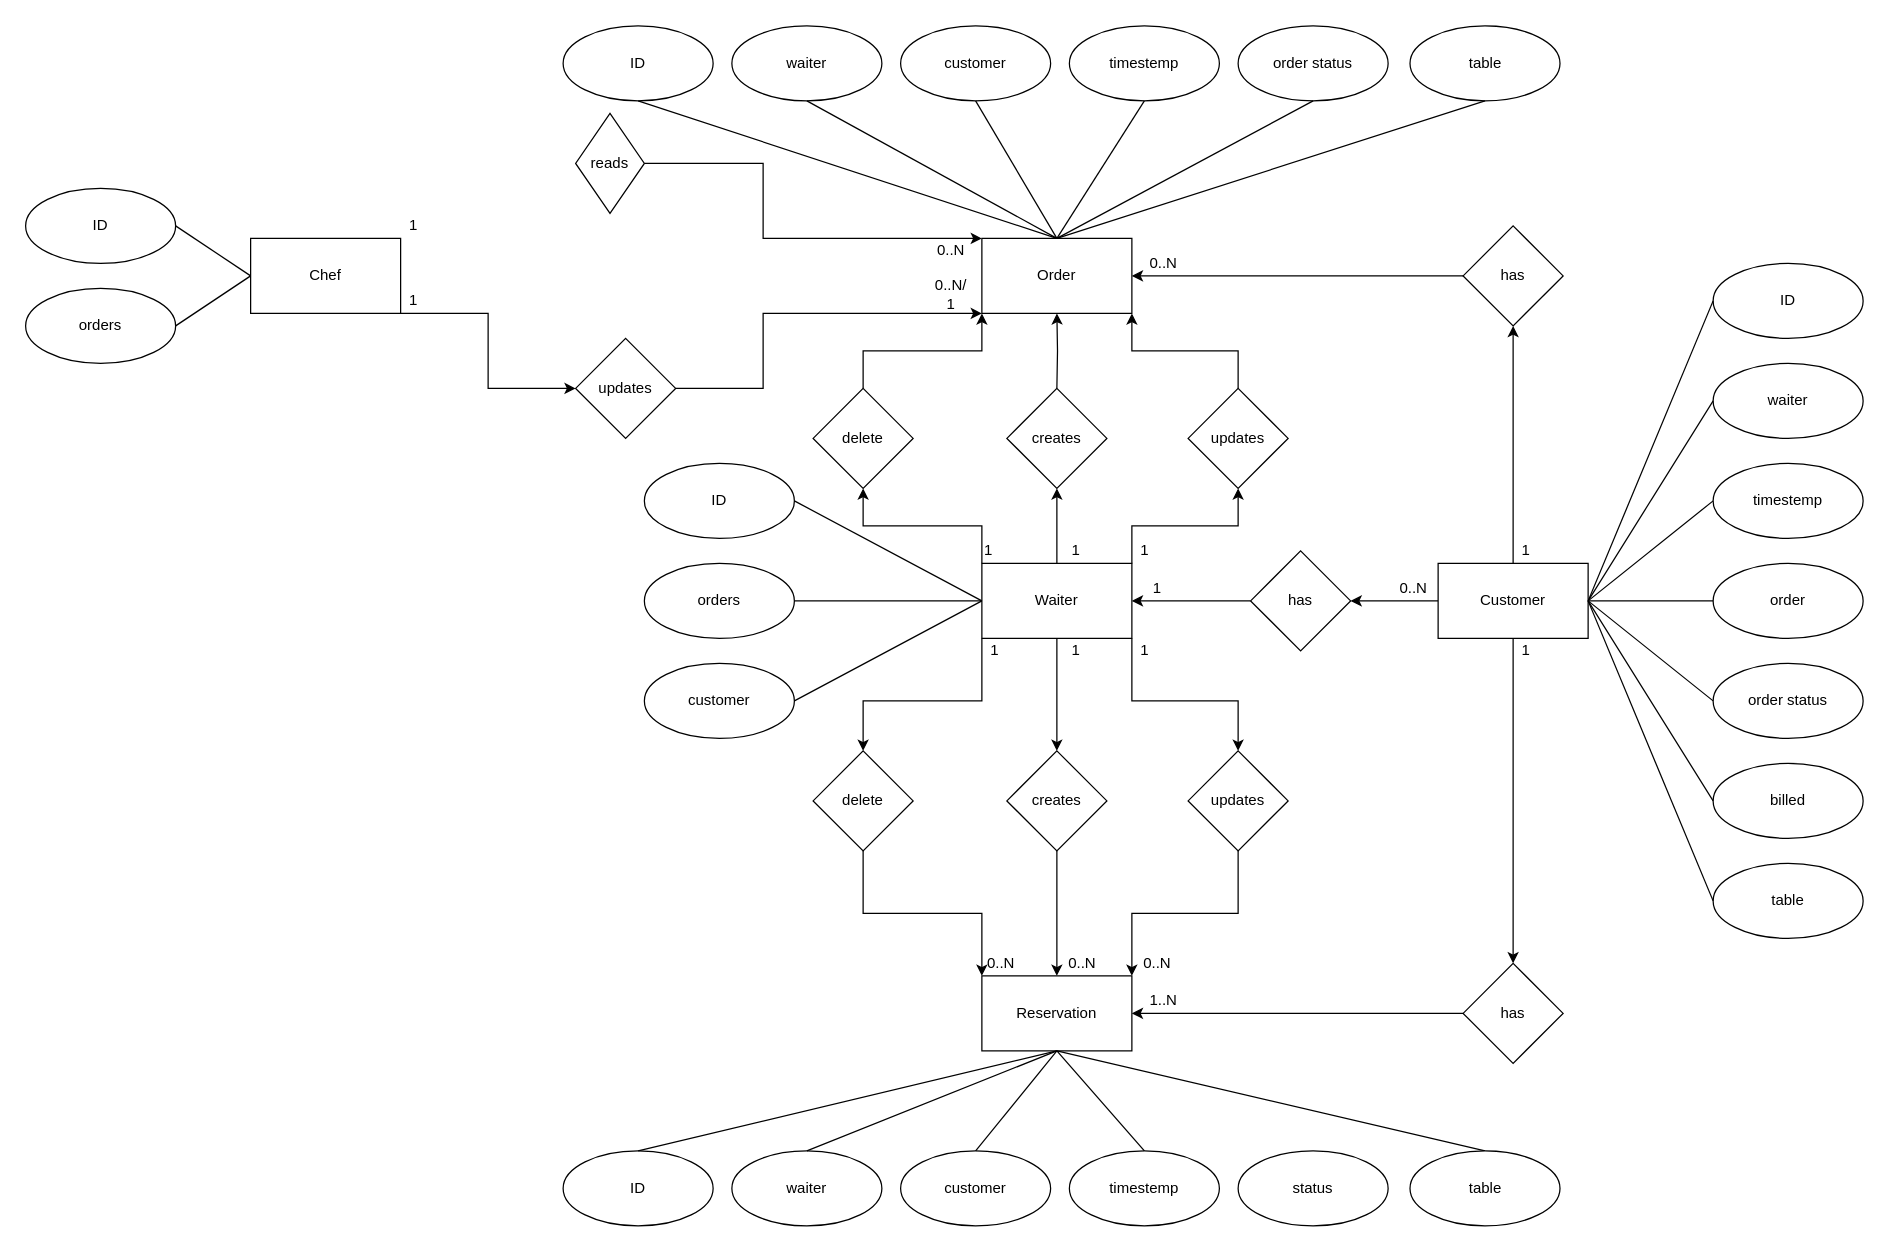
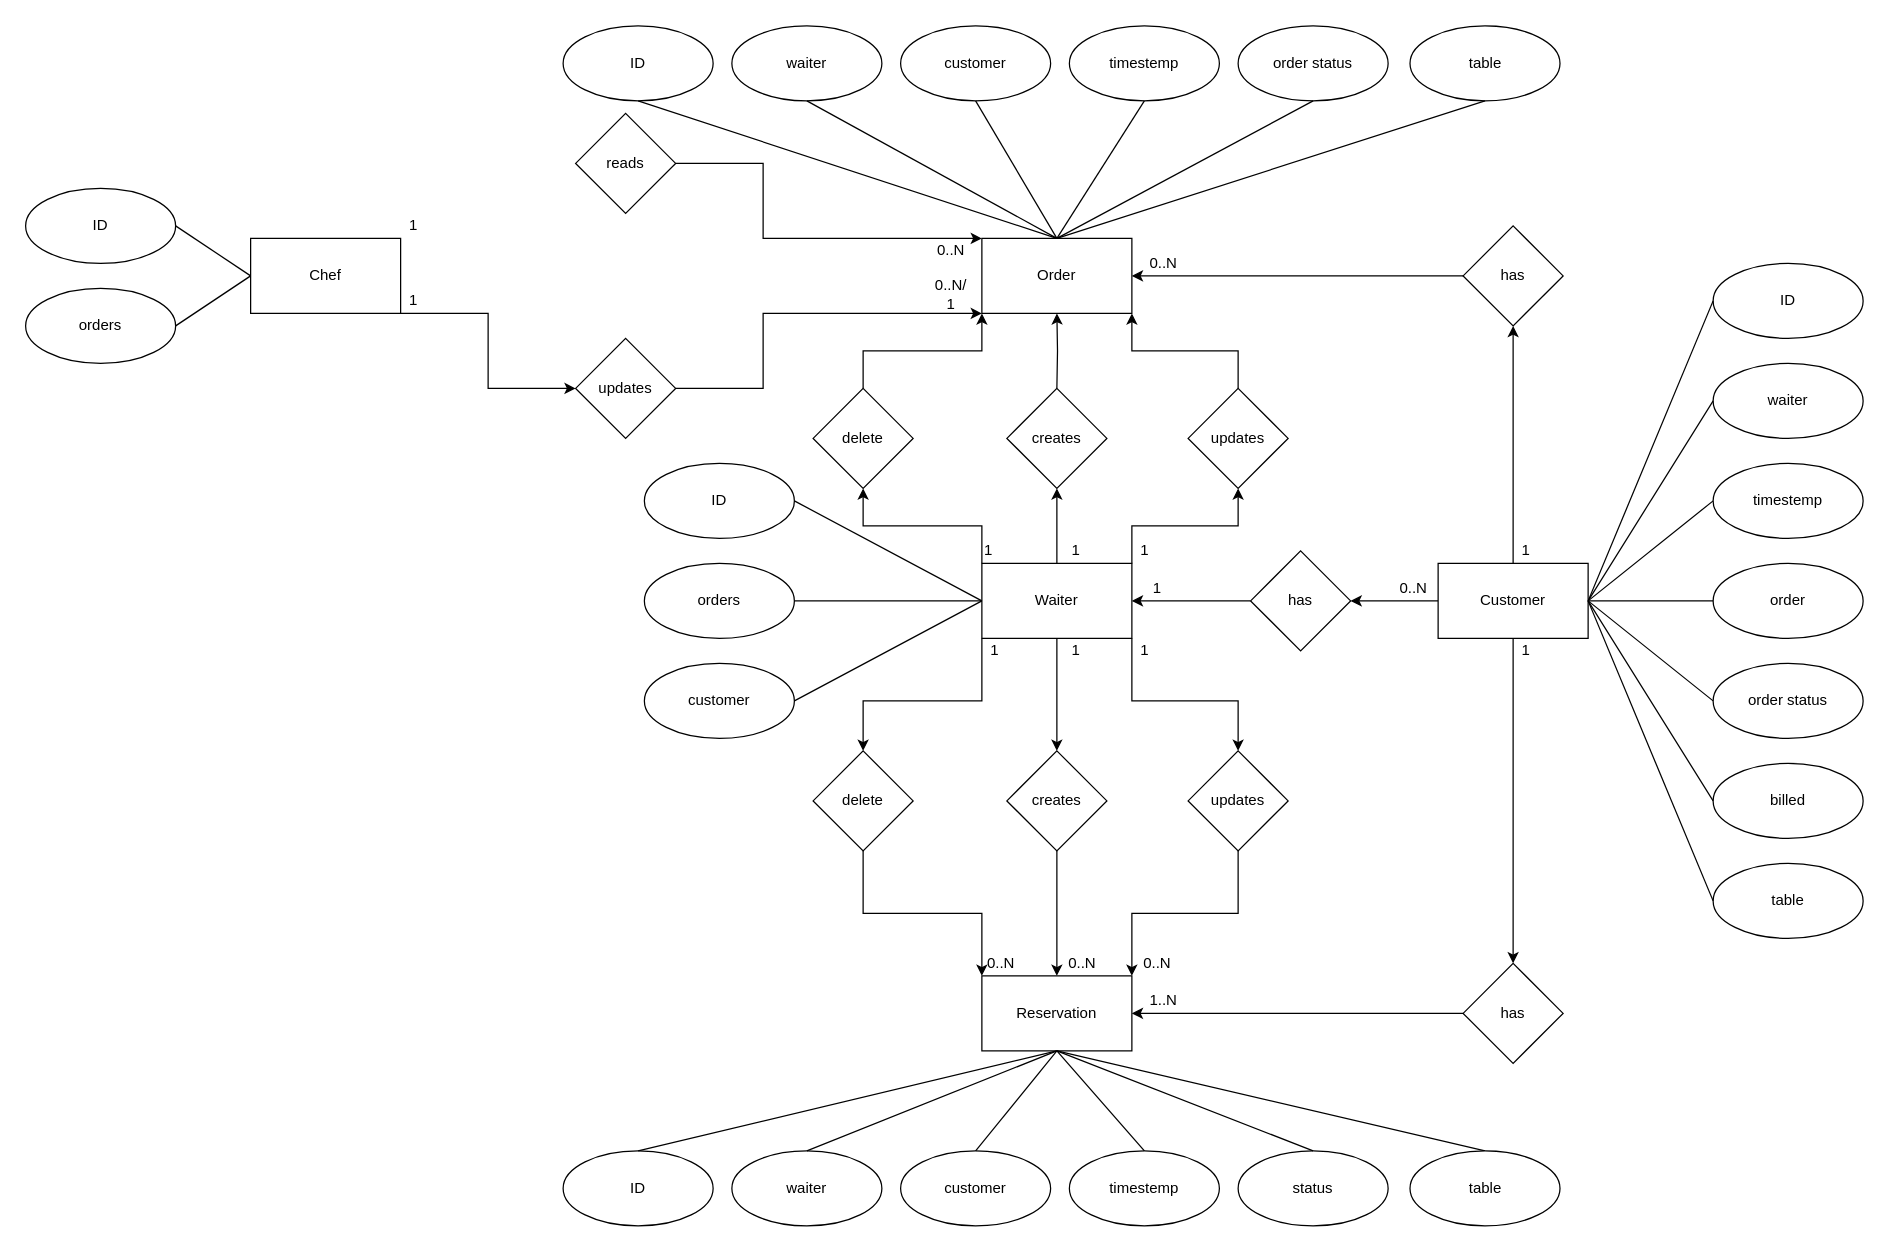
(610, 163) -> (626, 163)
none -> (1187, 1102)
